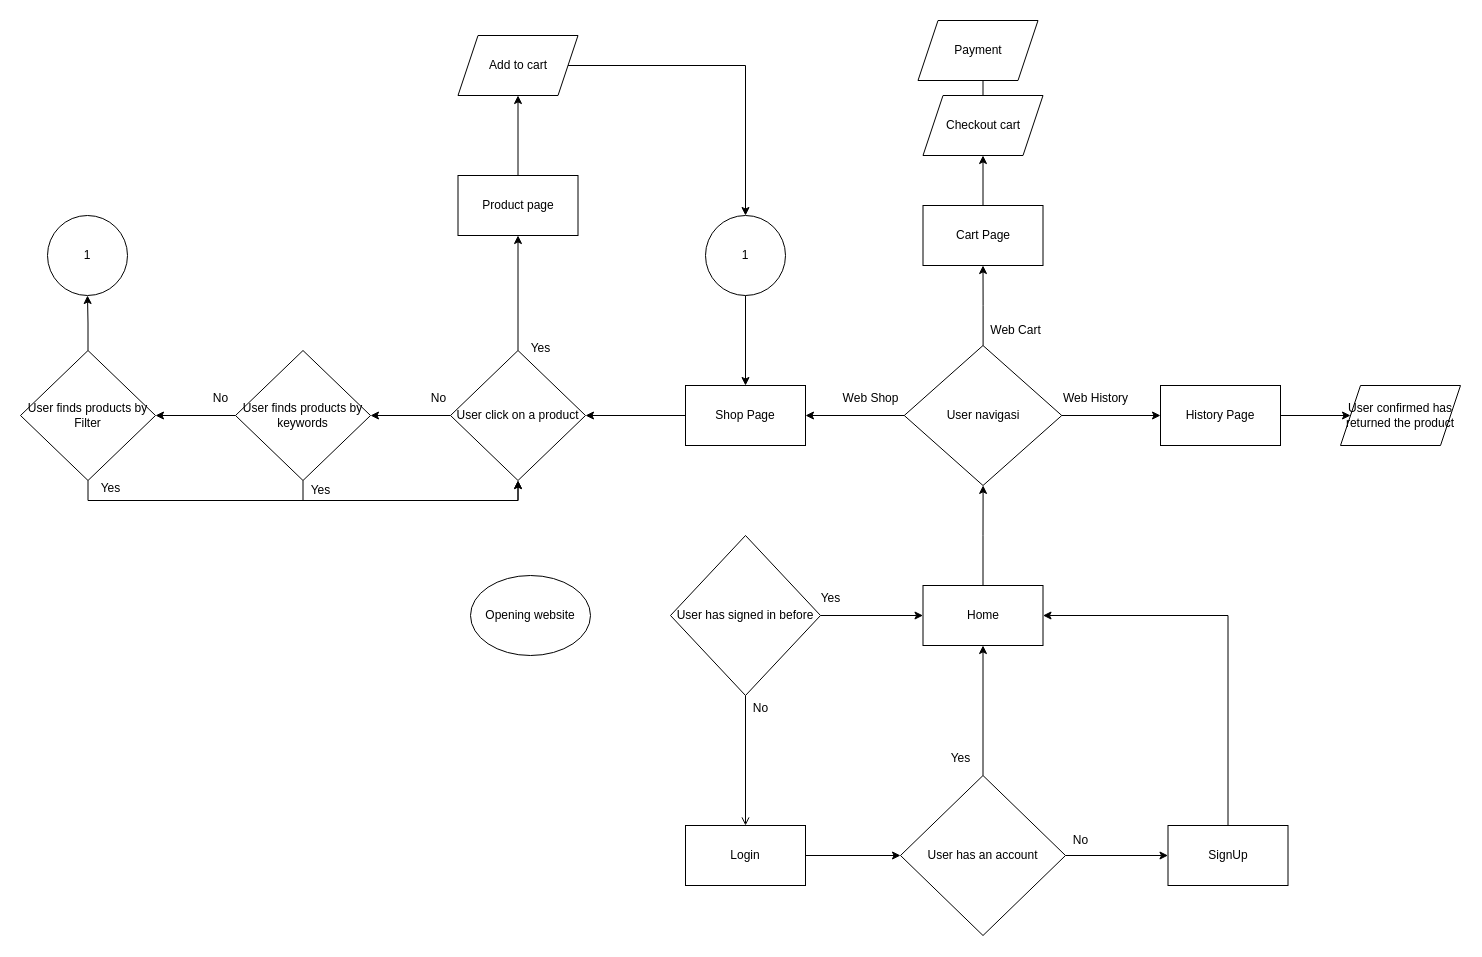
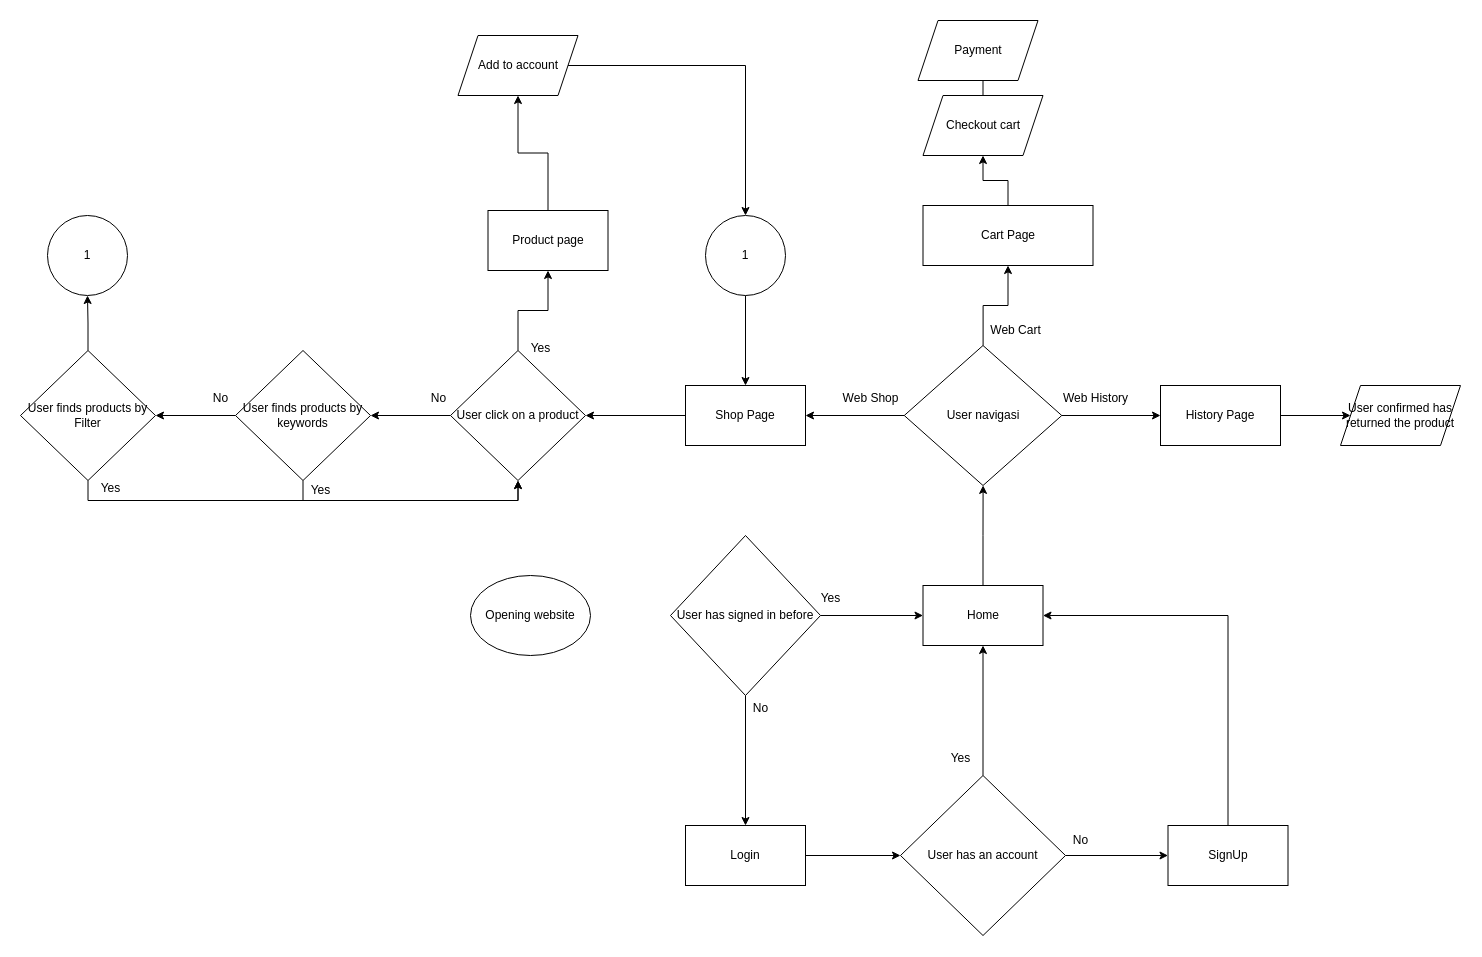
(519, 66) -> (519, 66)
(518, 206) -> (548, 241)
(983, 236) -> (1008, 236)
(746, 818) -> (746, 817)
